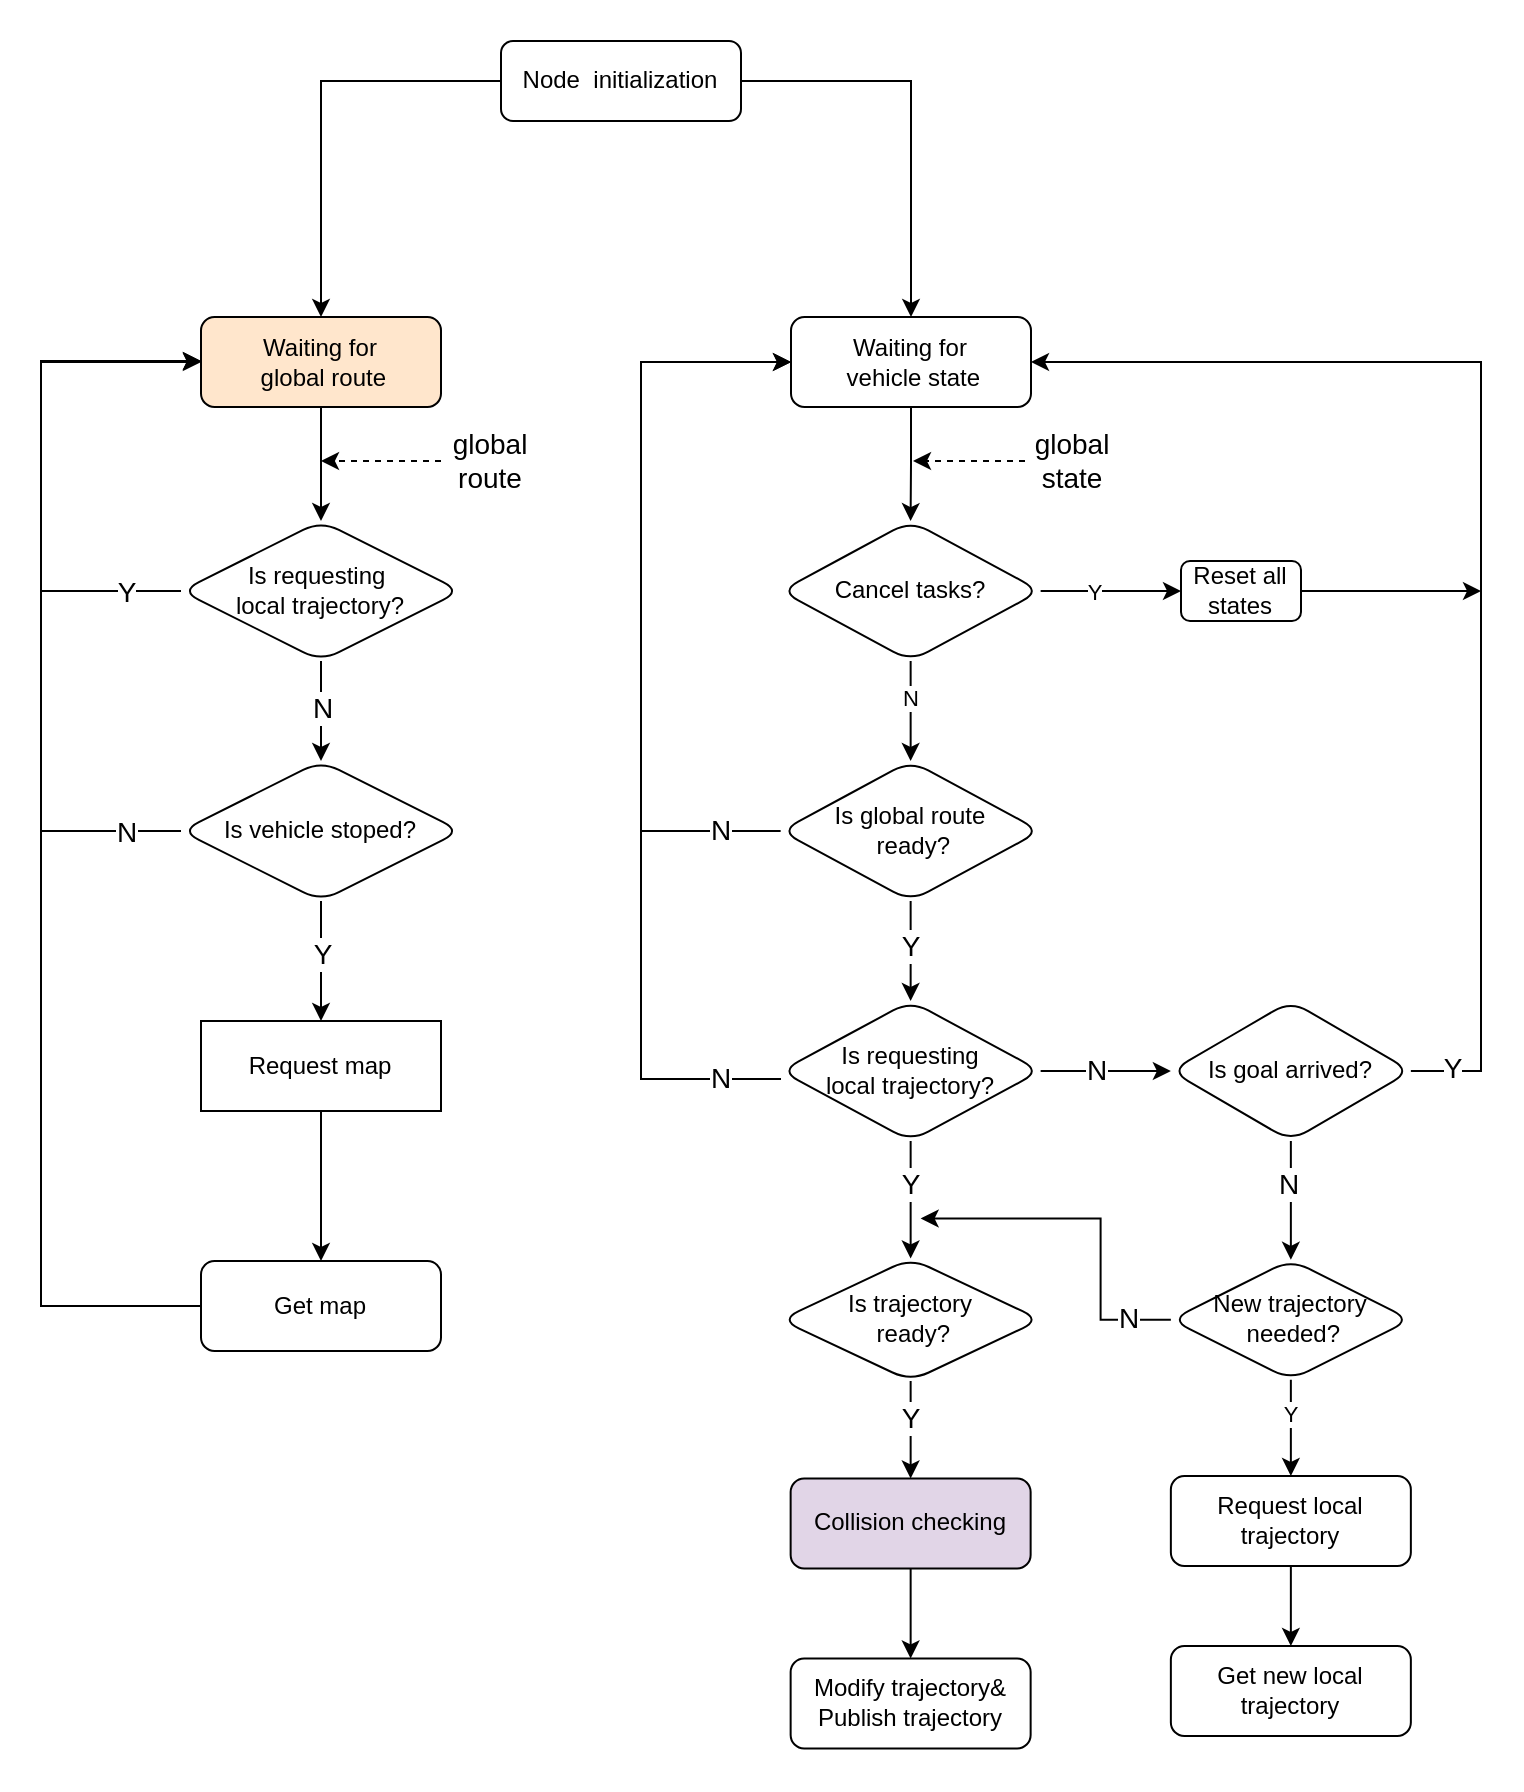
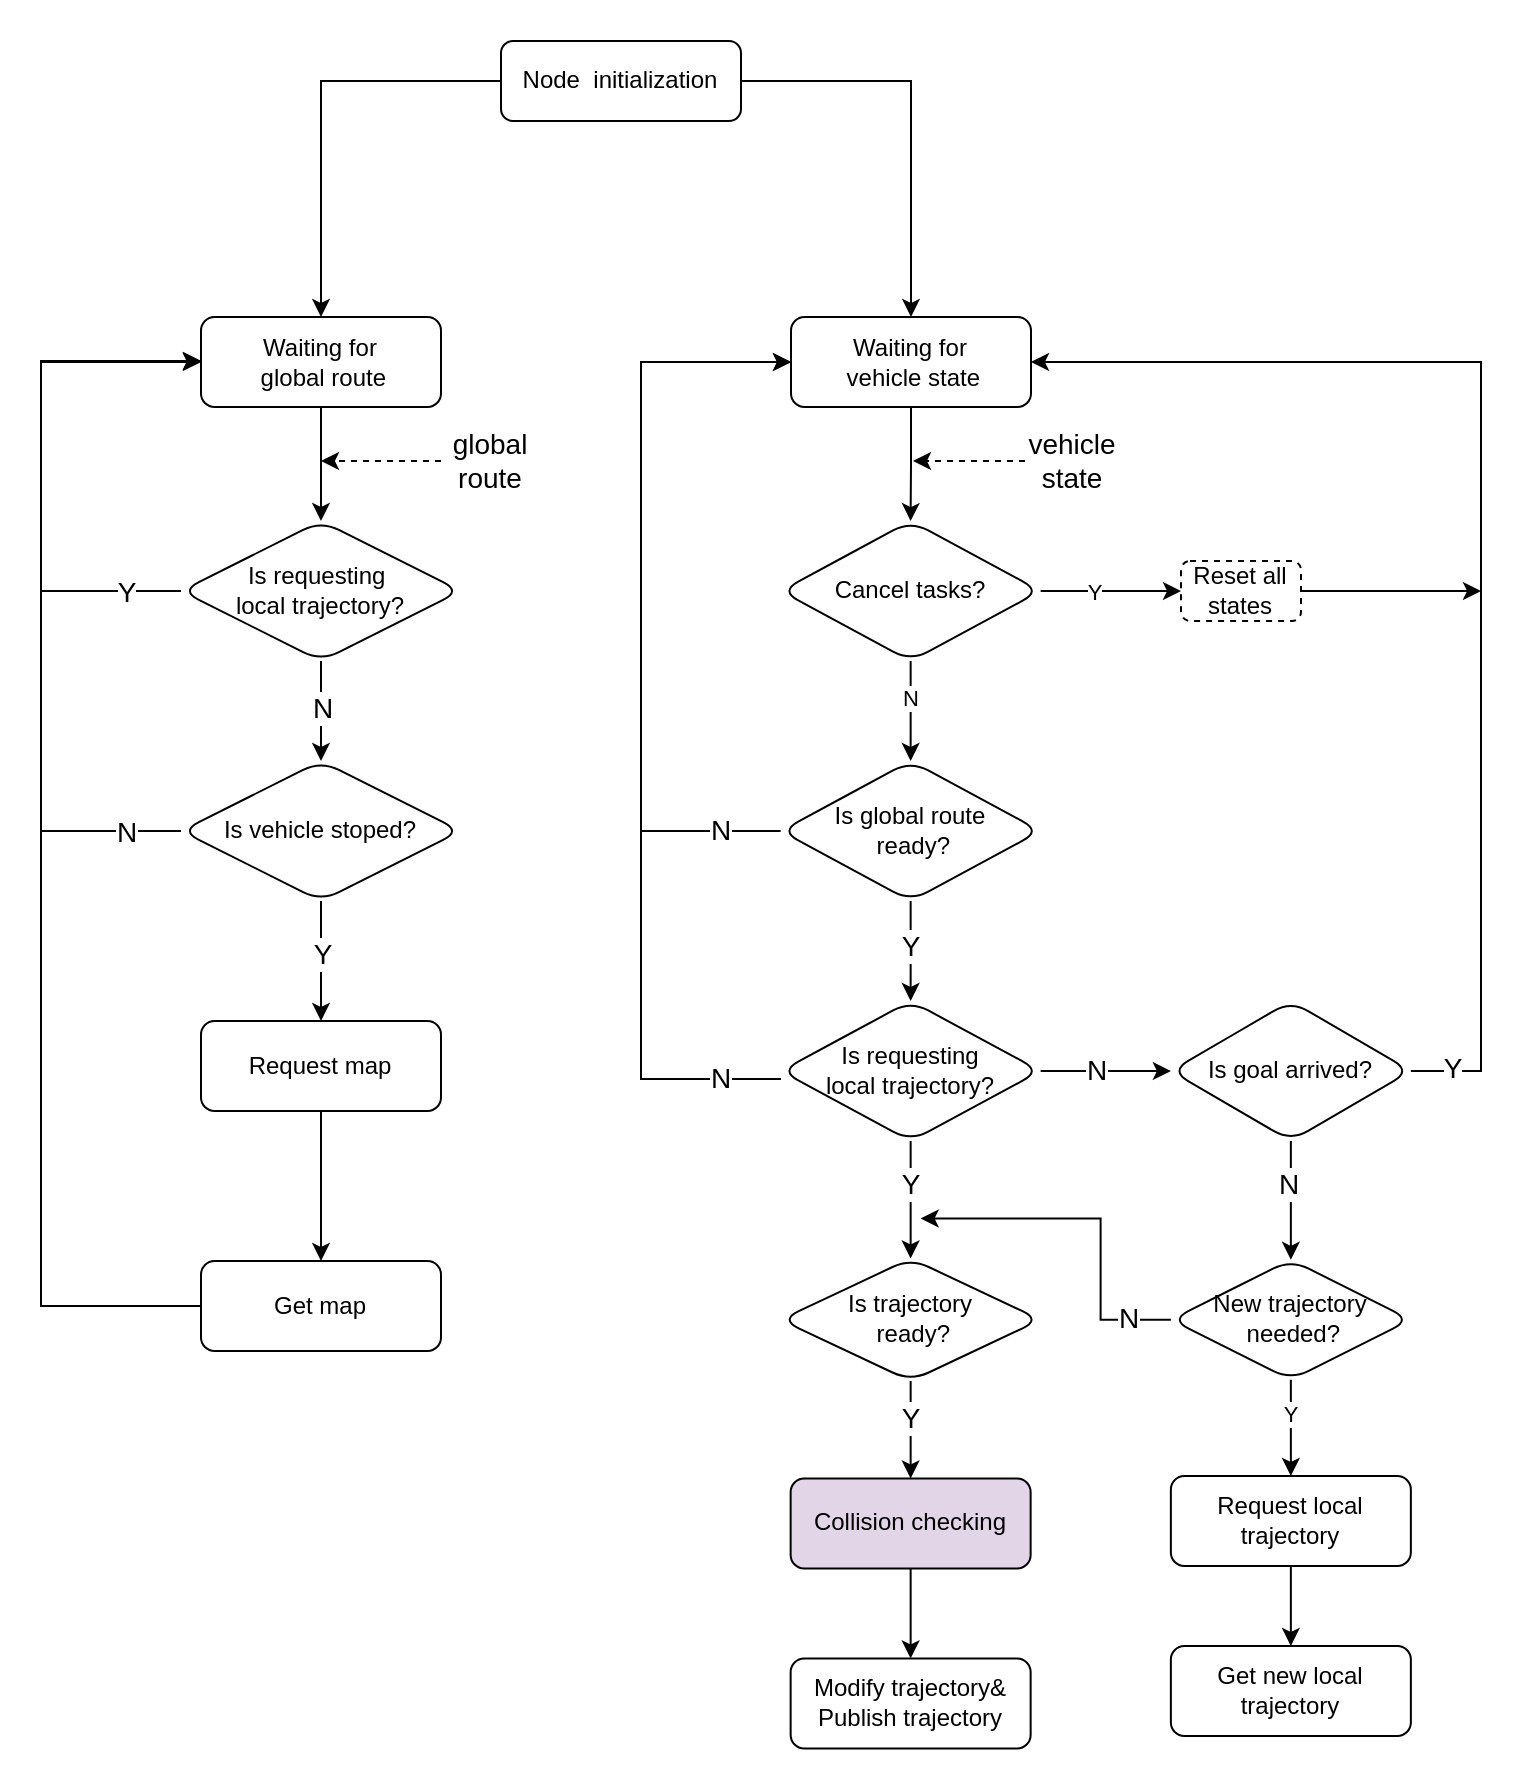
(321, 362) -> (321, 362)
(1073, 461) -> (1073, 461)
(1241, 591) -> (1241, 591)
(321, 1066) -> (321, 1066)
